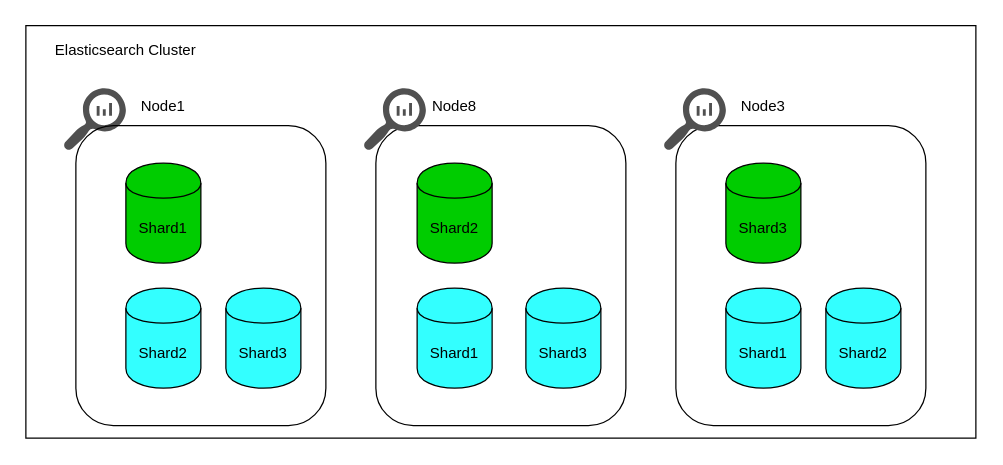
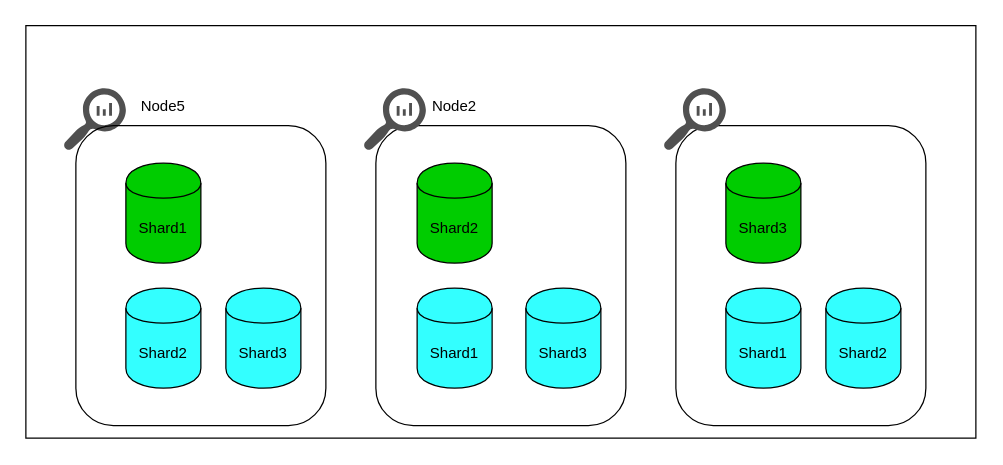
(126, 51) -> none
(163, 107) -> (163, 107)
(454, 107) -> (454, 107)
(763, 107) -> none
